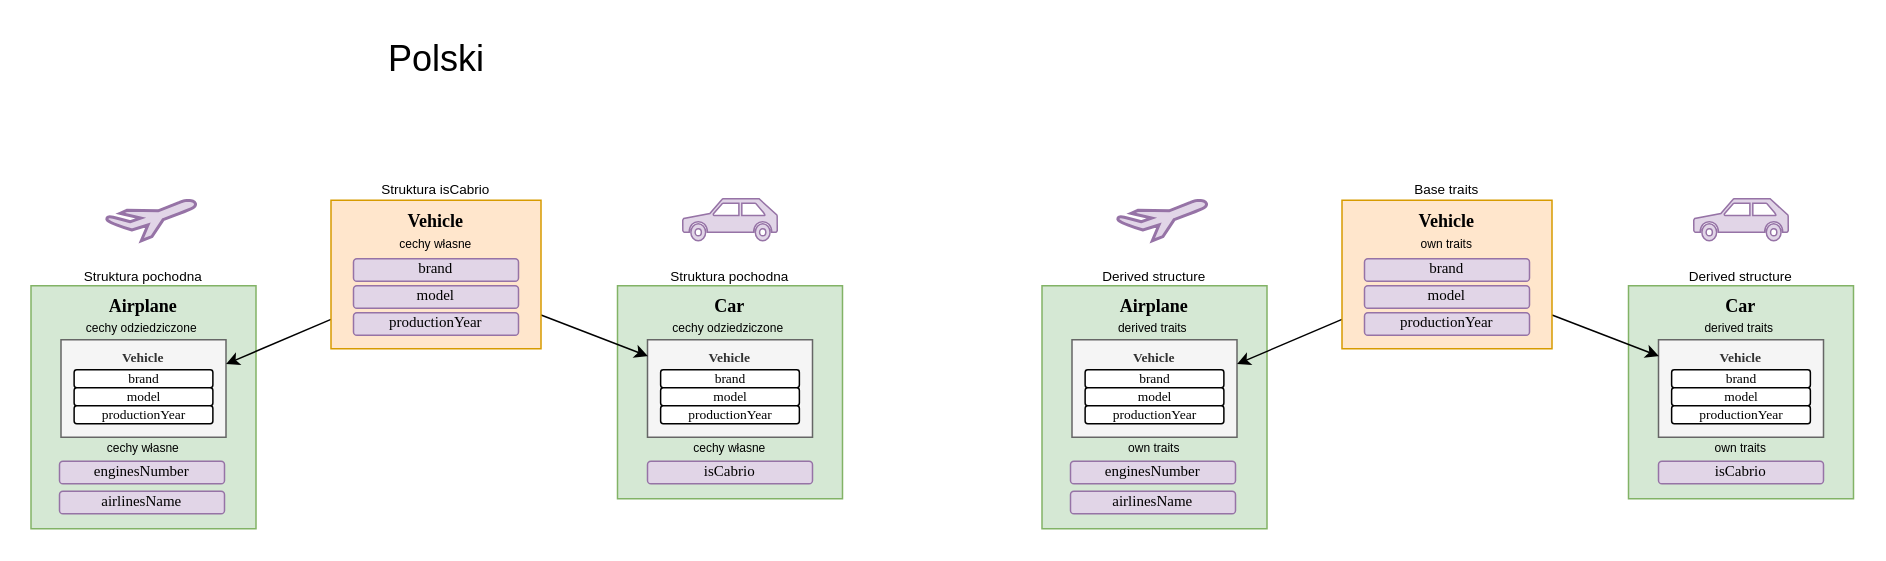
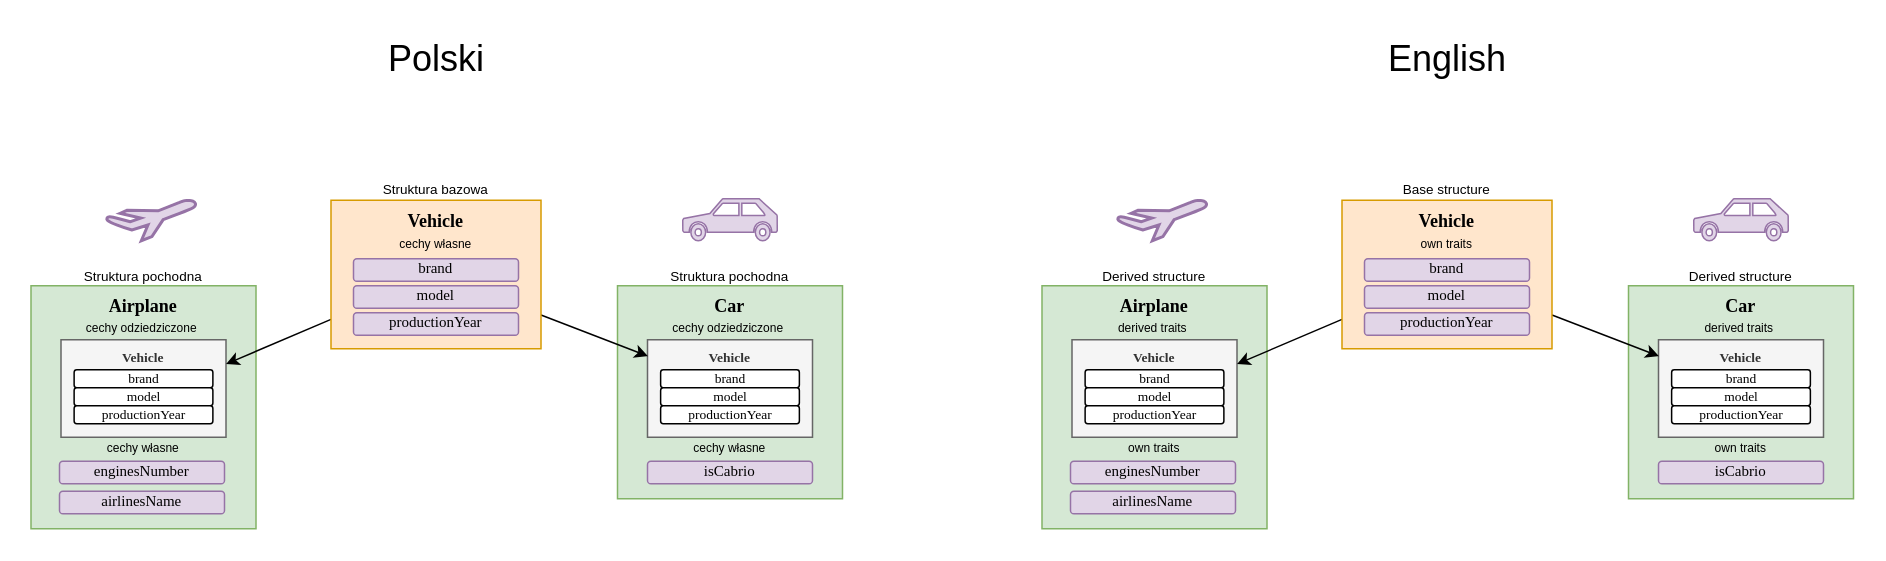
none -> (1447, 59)
(436, 190) -> (436, 190)
(1447, 190) -> (1447, 190)
